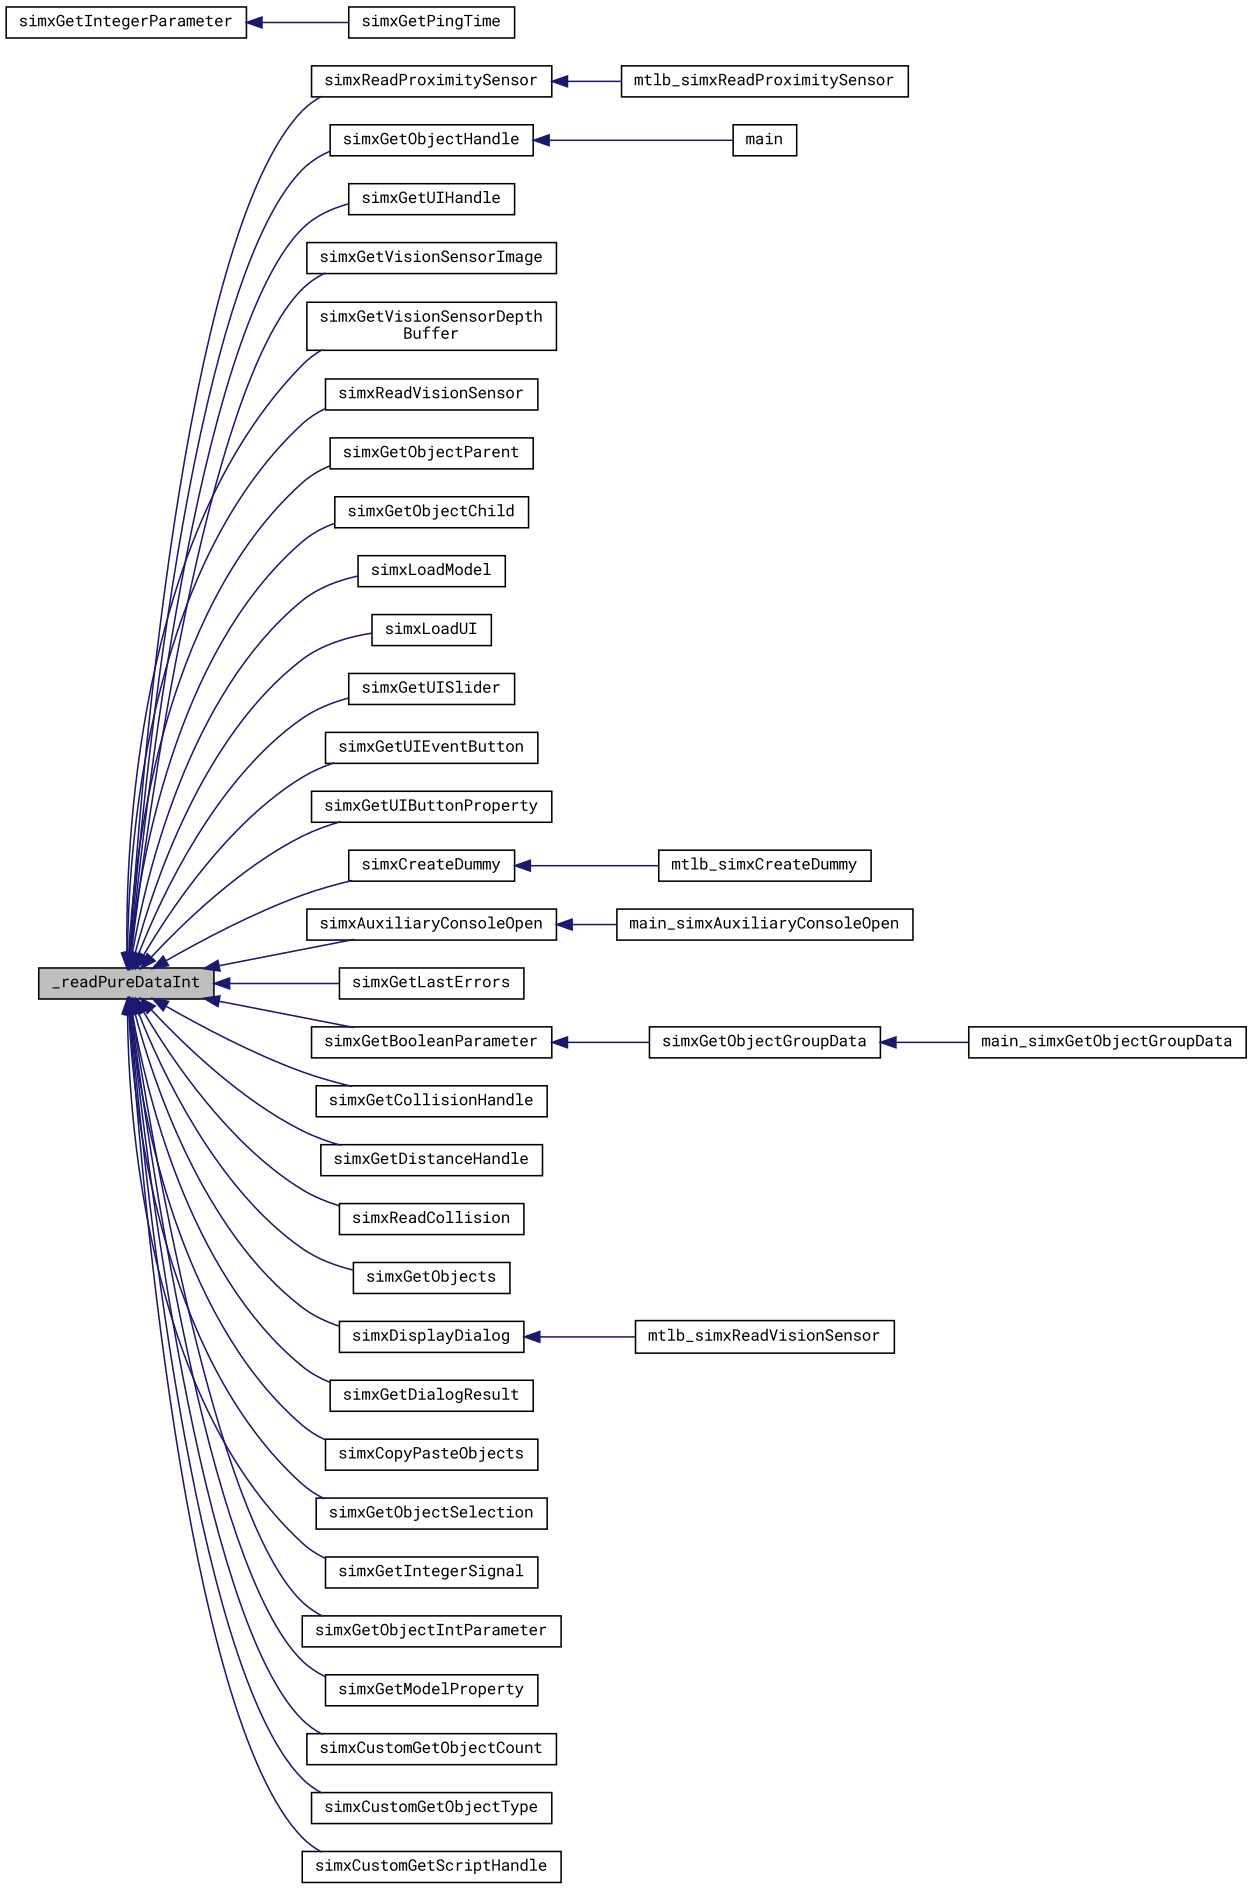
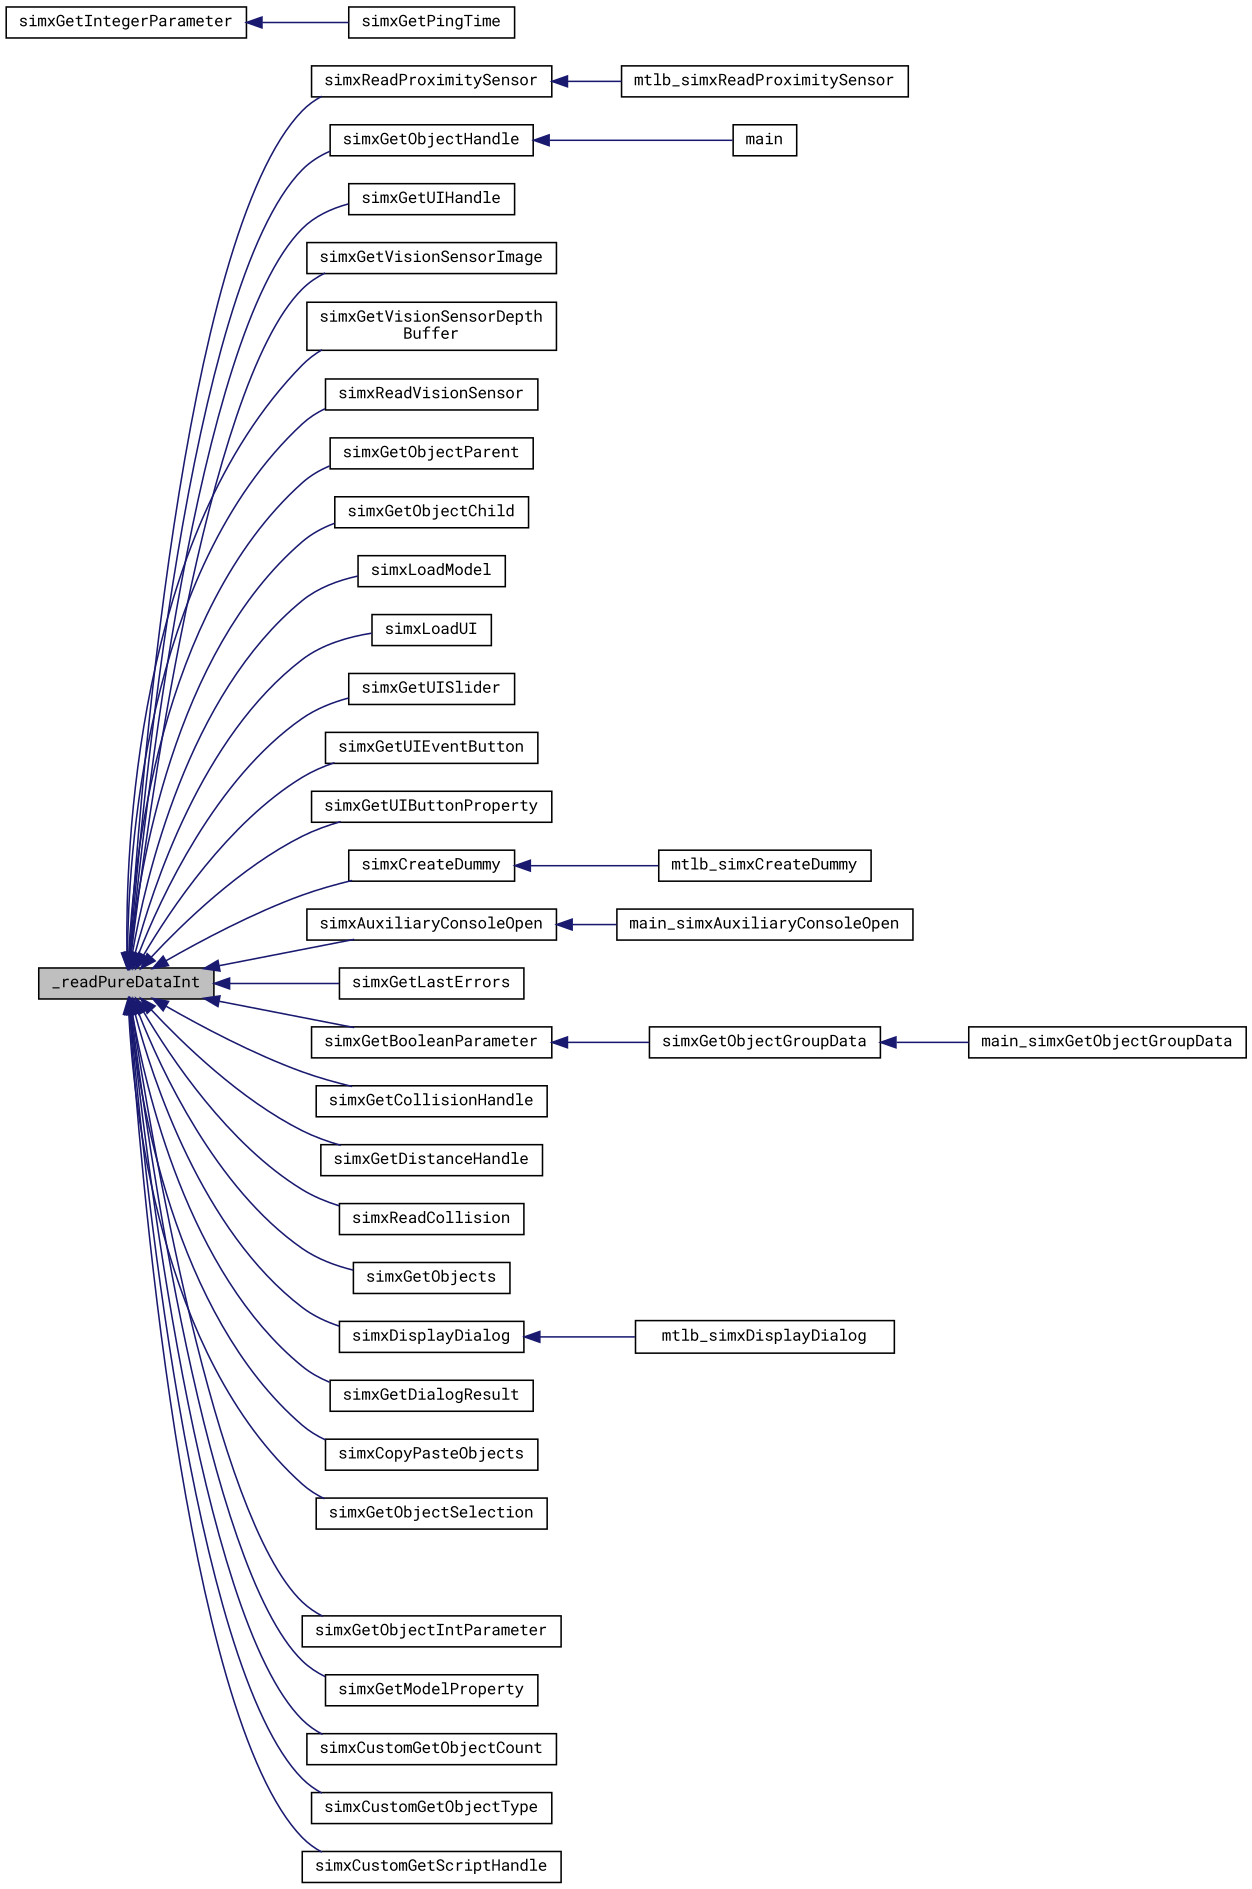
(765, 1337) -> (765, 1337)
(432, 1572) -> none
